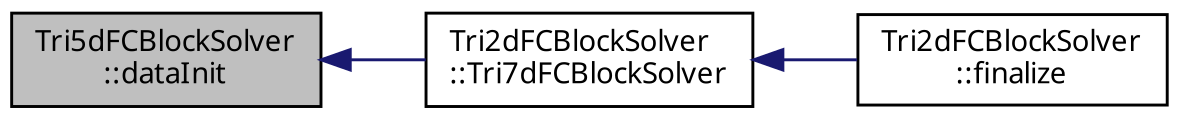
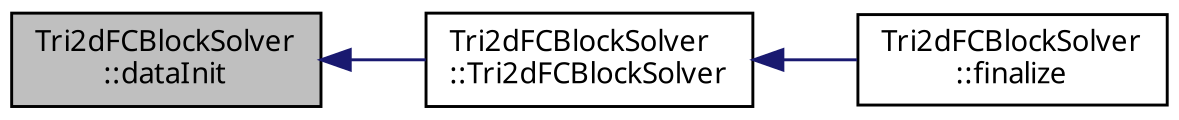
(166, 60) -> (166, 60)
(589, 60) -> (589, 60)
